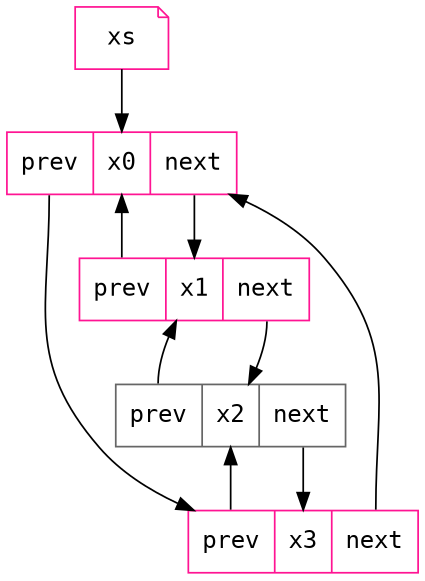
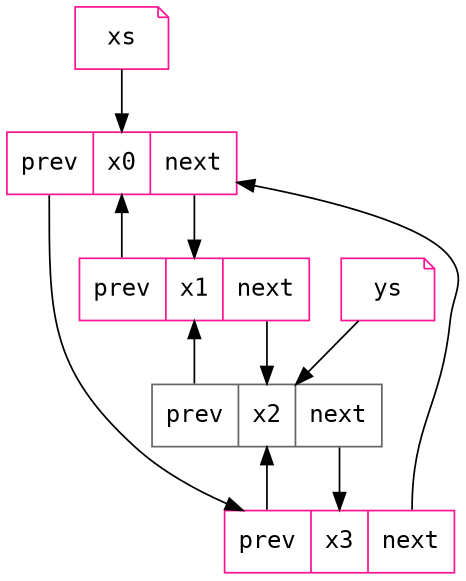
none -> (388, 289)
